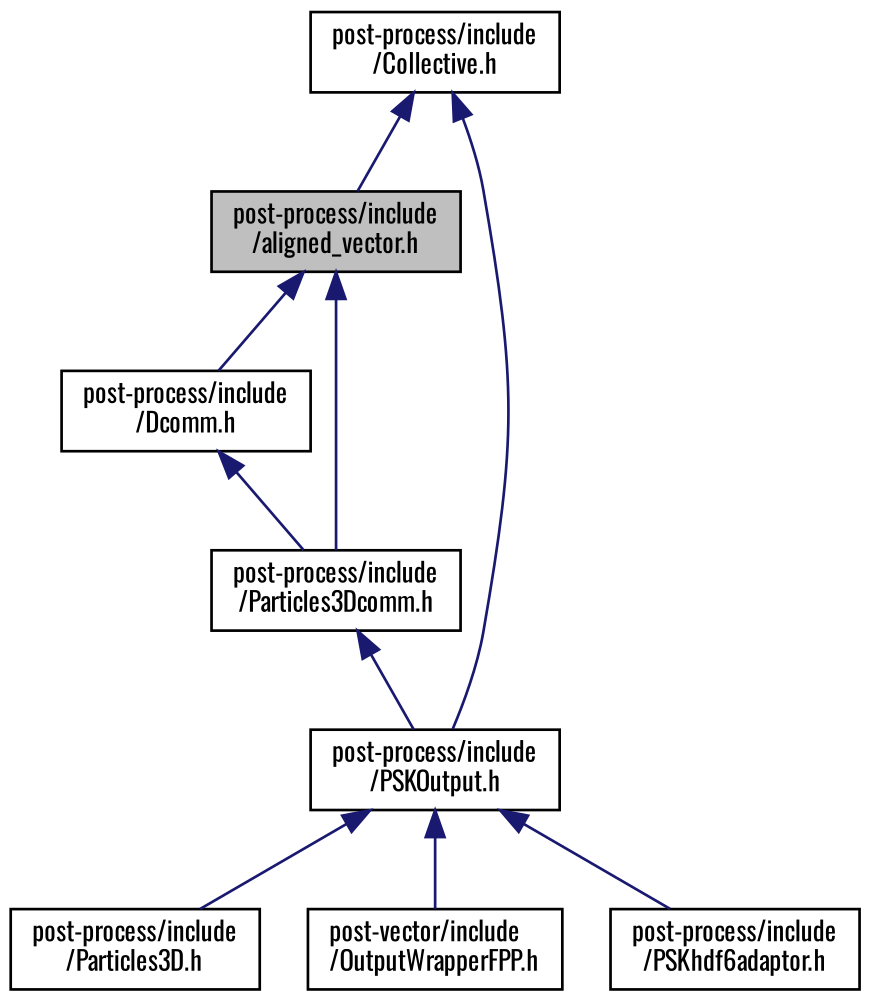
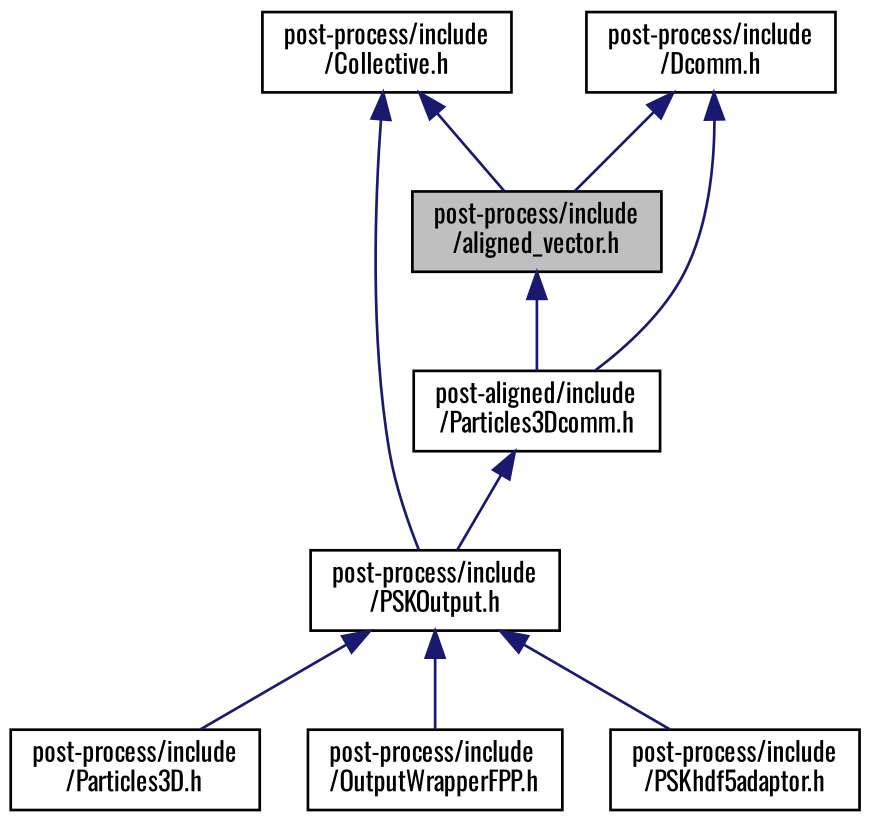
(252, 332) -> (614, 151)
(336, 590) -> (537, 411)
(435, 949) -> (435, 770)
(735, 949) -> (735, 770)
